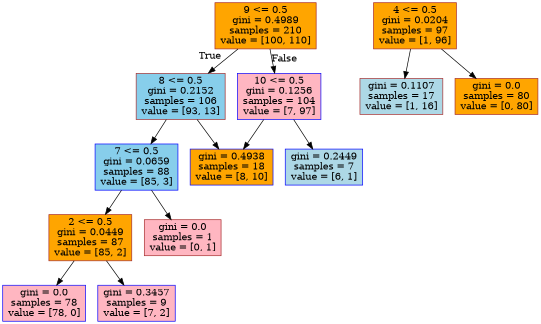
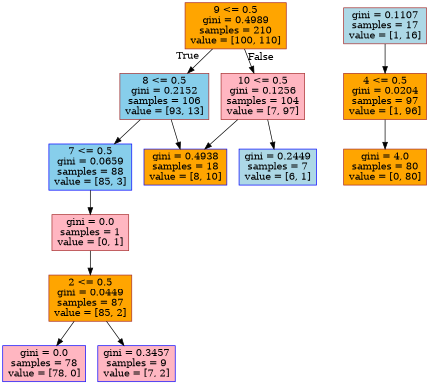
(408, 60) -> (385, 55)
(279, 96) -> (263, 96)
(496, 96) -> (385, 167)
(115, 199) -> (90, 259)
